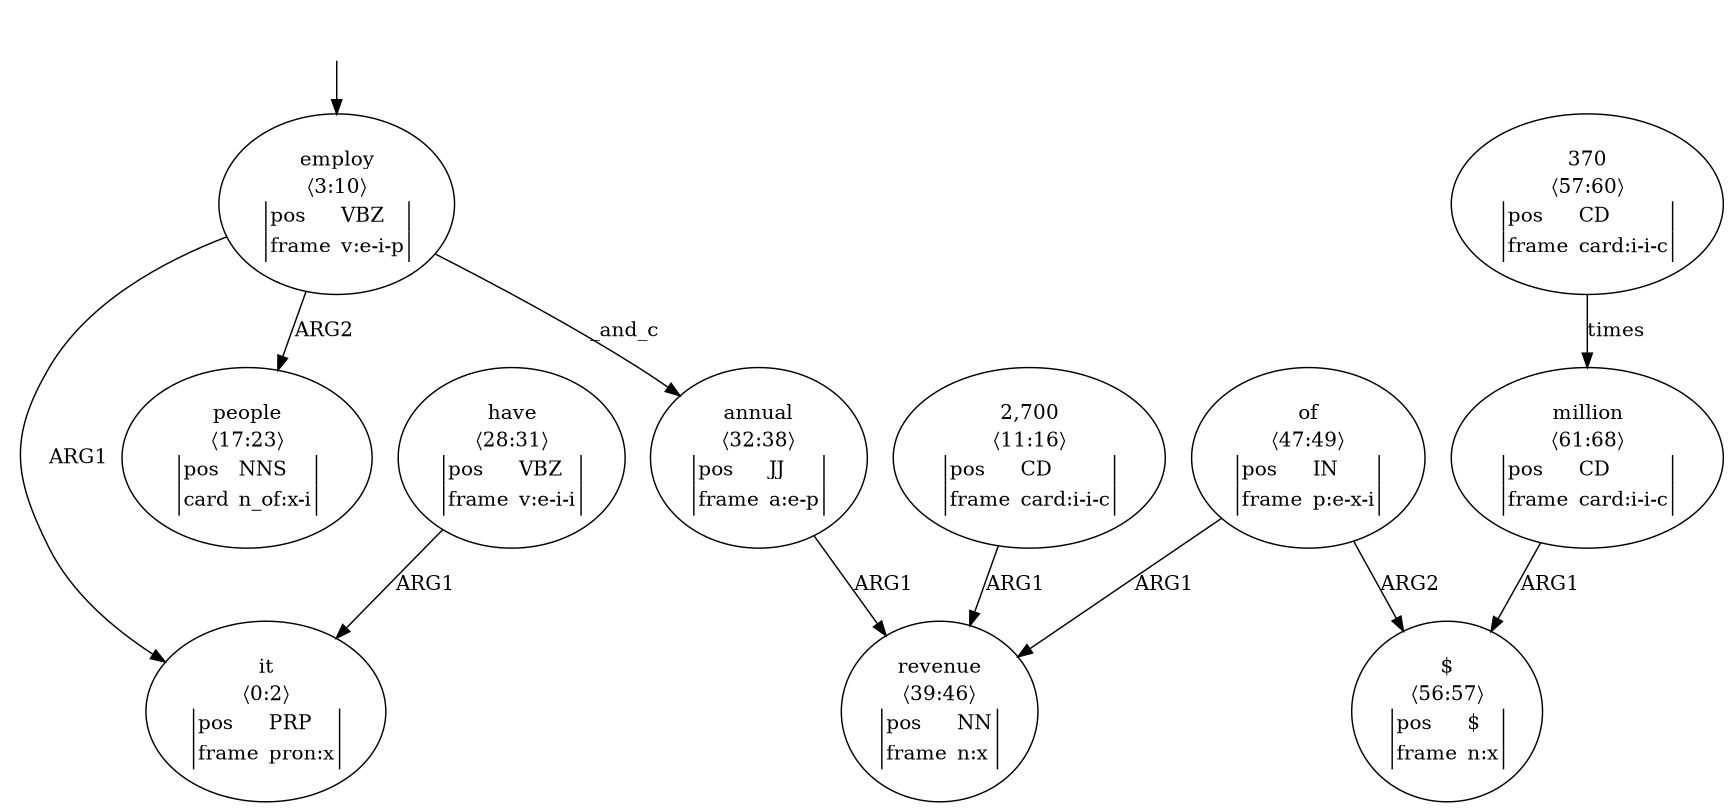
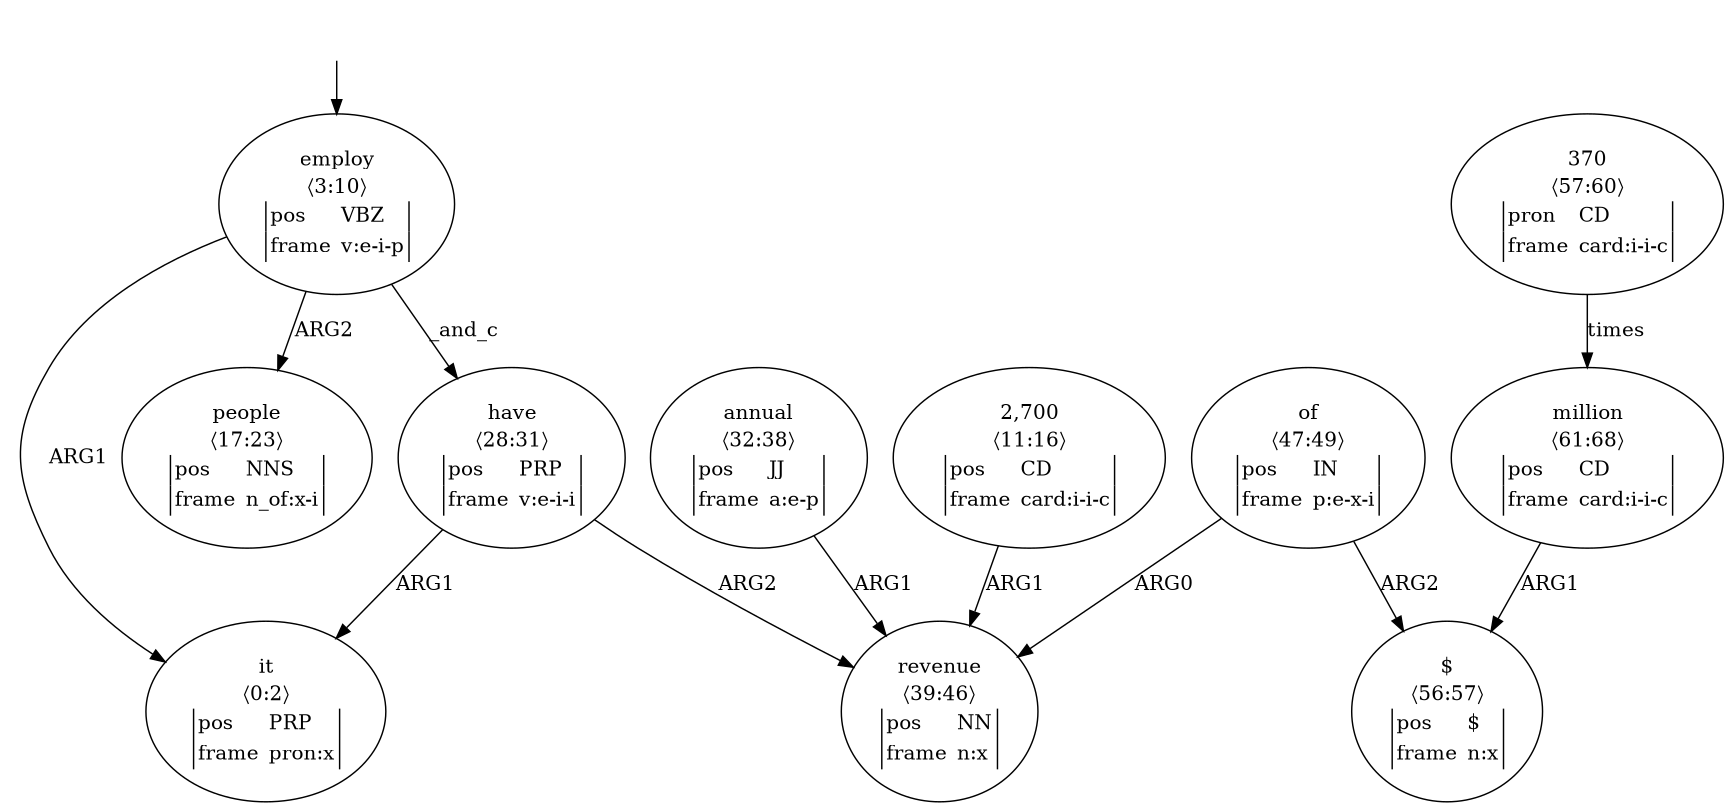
(1526, 216) -> (1532, 216)
(554, 317) -> (420, 325)
(541, 469) -> (541, 469)
(207, 500) -> (206, 500)
(1164, 585) -> (1164, 585)
none -> (716, 594)
